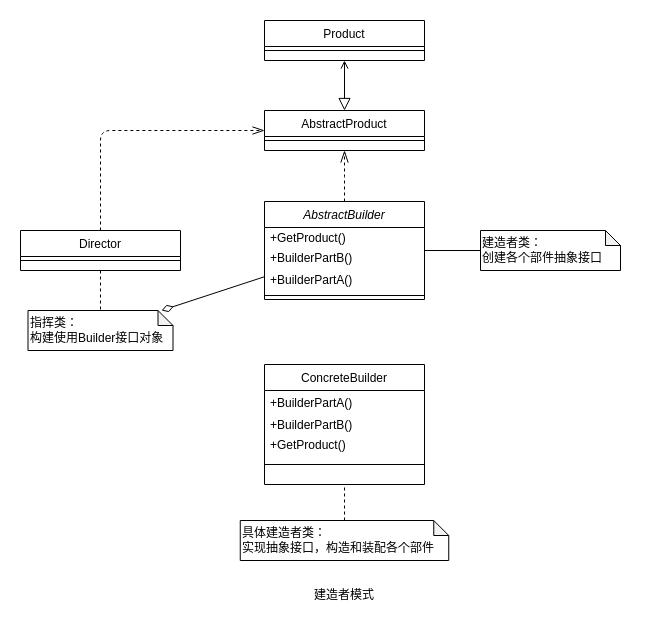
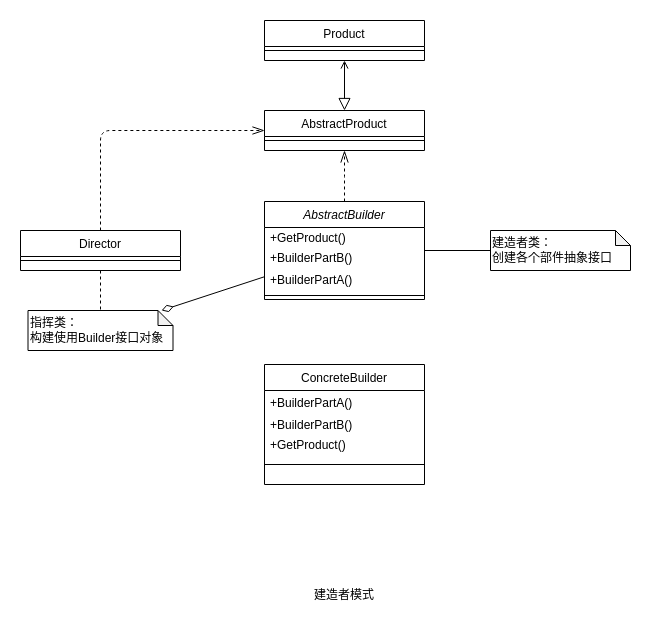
(551, 251) -> (561, 251)
(345, 504) -> none
(345, 541) -> none
